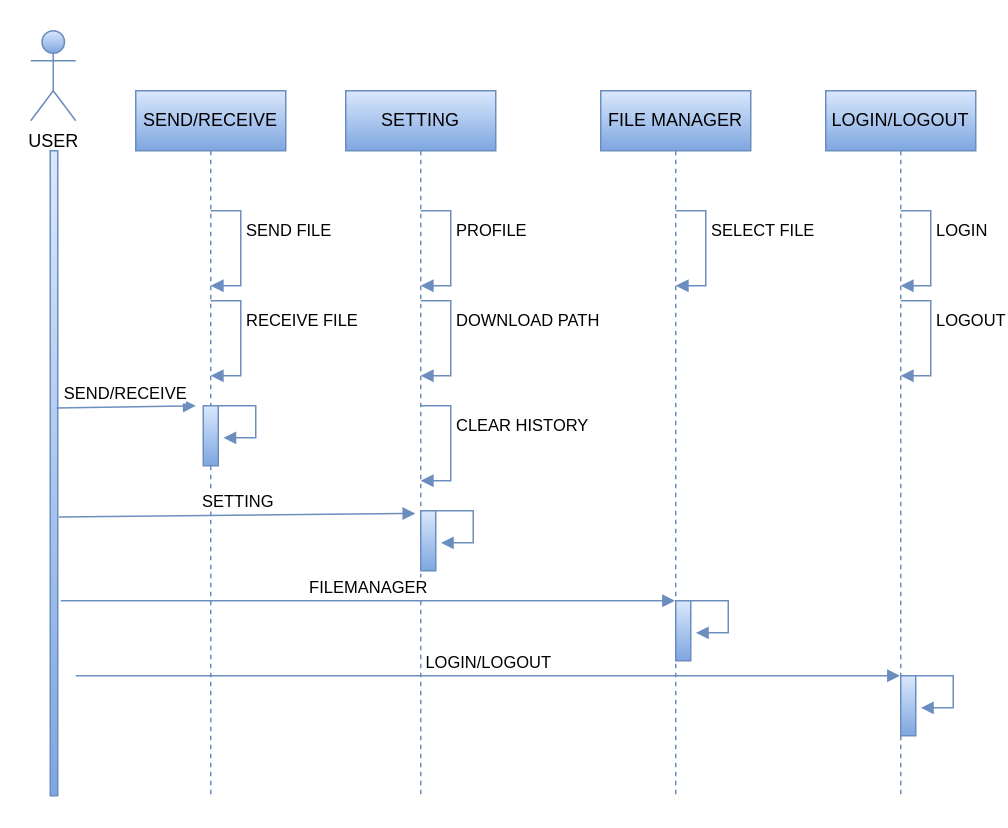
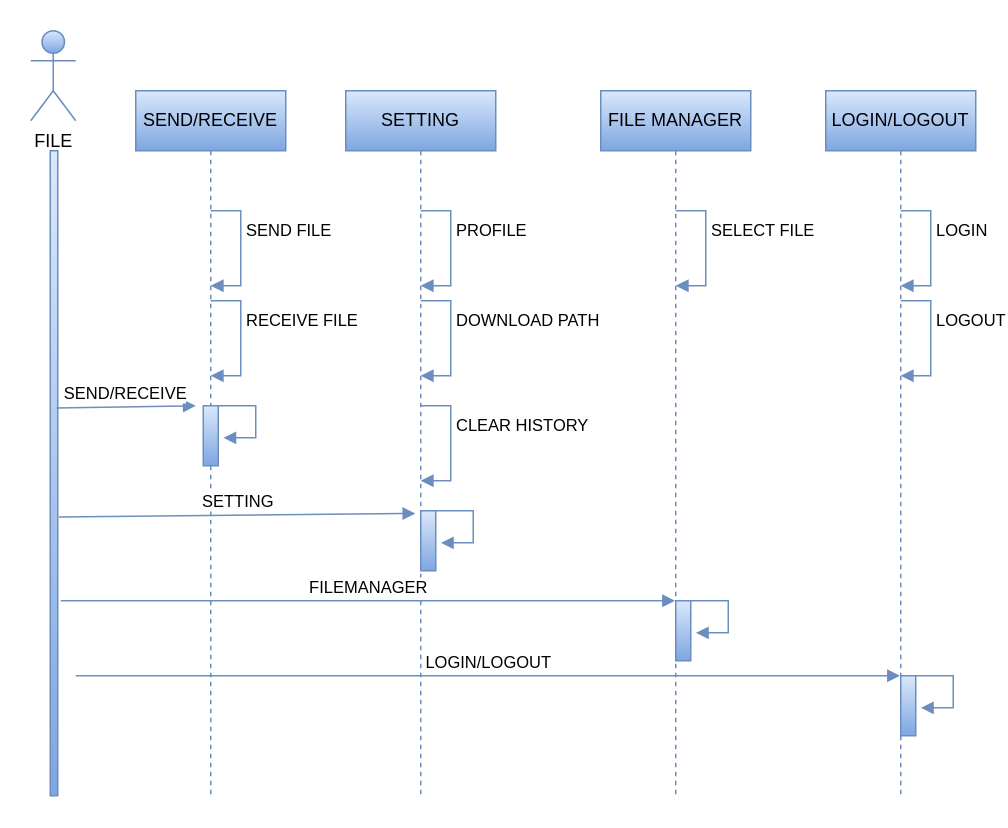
(54, 142) -> (54, 142)
